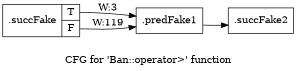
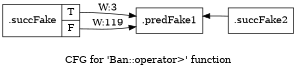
(212, 25) -> (219, 16)
